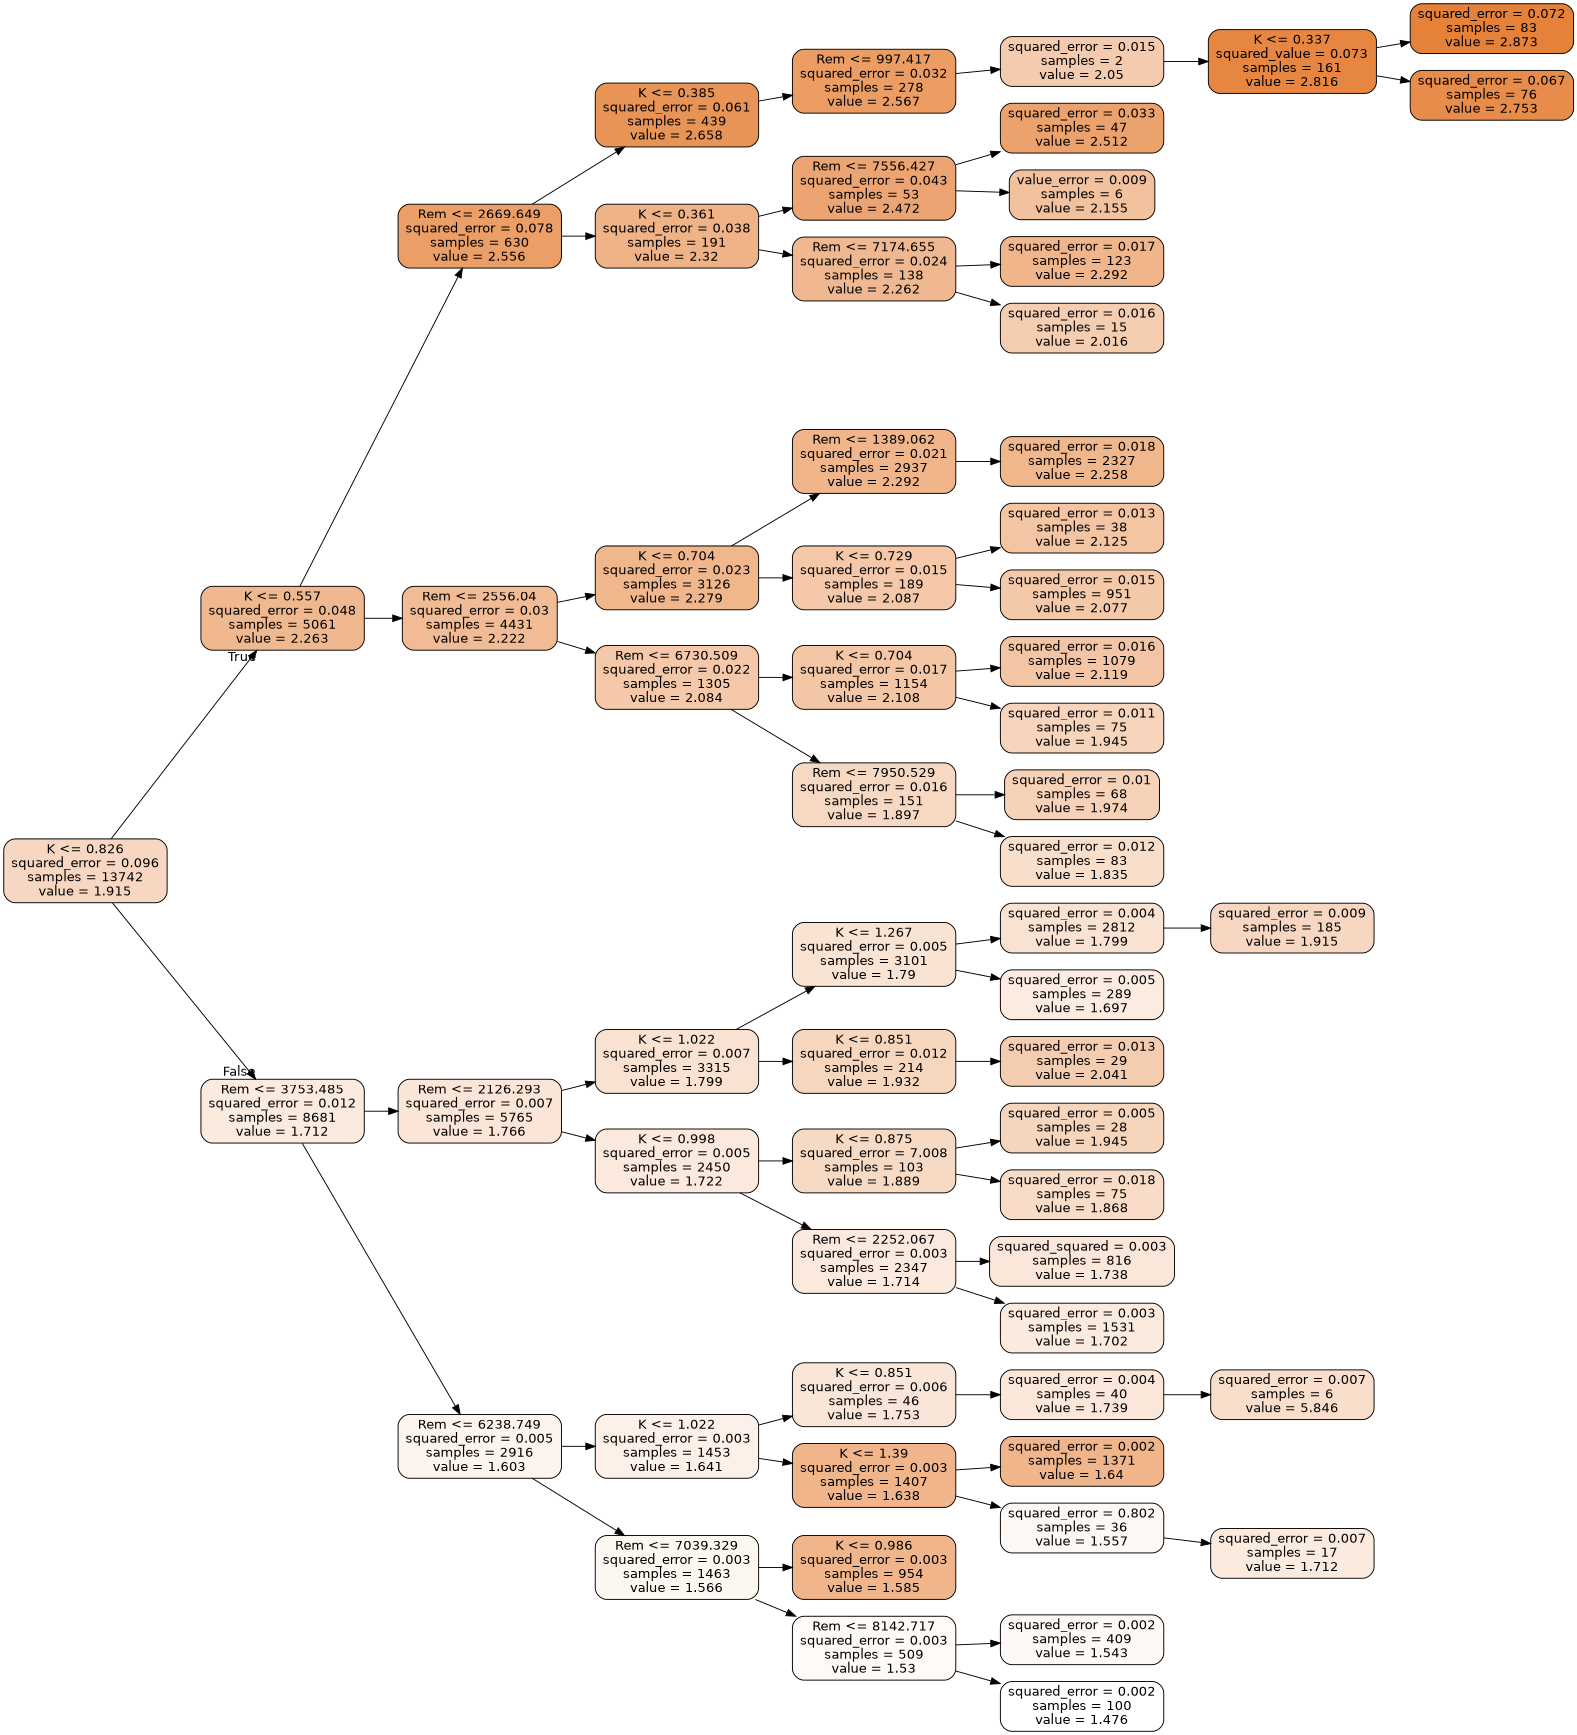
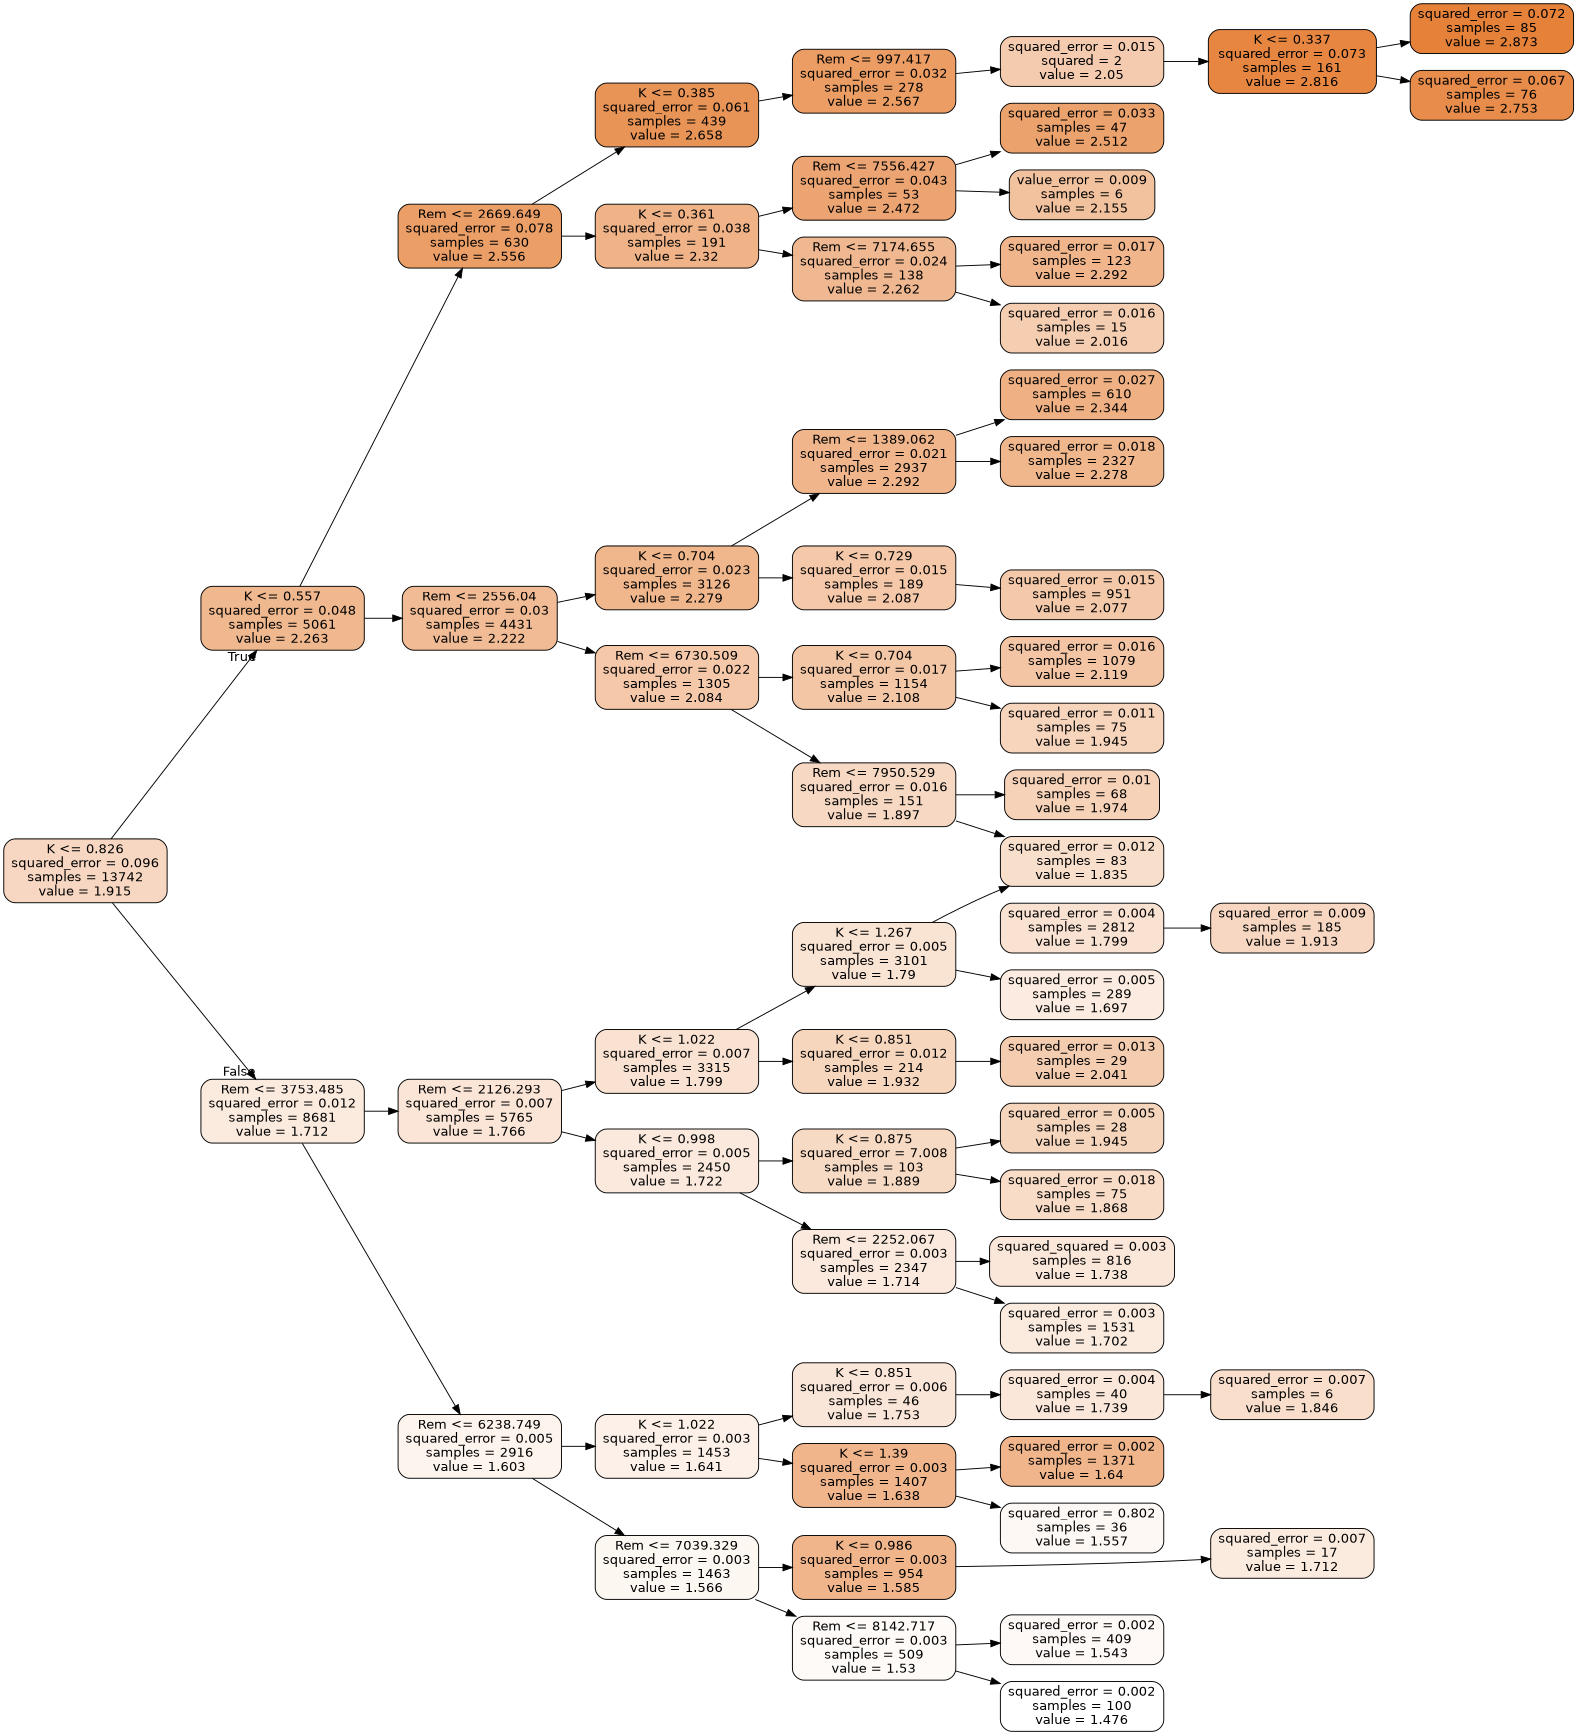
(1492, 29) -> (1492, 29)
(1082, 61) -> (1082, 61)
(1292, 61) -> (1292, 61)
none -> (1082, 395)
(1082, 461) -> (1082, 461)
(1082, 528) -> none
(1292, 928) -> (1292, 928)
(973, 942) -> (966, 905)
(1292, 1395) -> (1292, 1395)
(1183, 1540) -> (1079, 1564)
